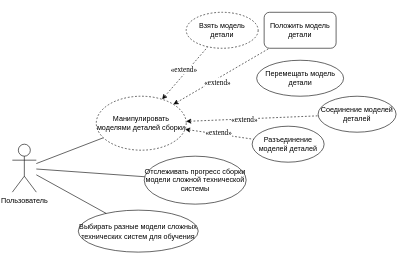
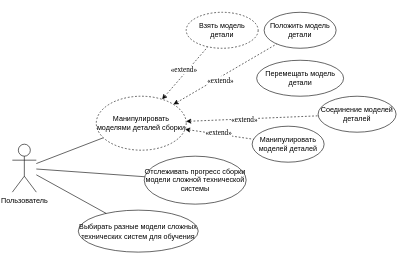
(300, 30) -> (300, 30)
(288, 144) -> (288, 144)
